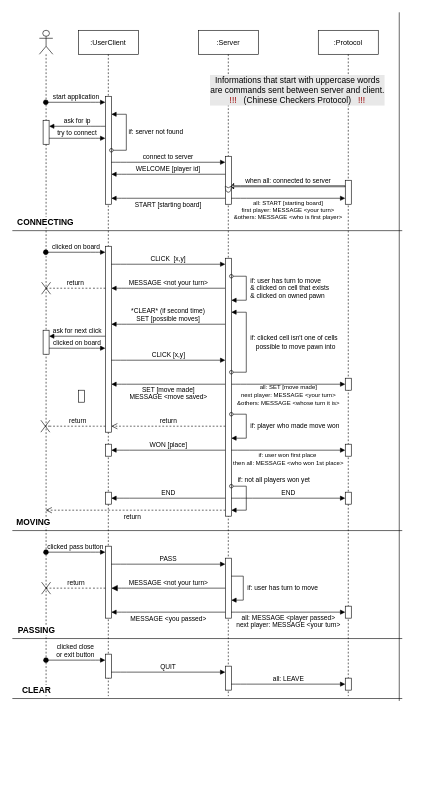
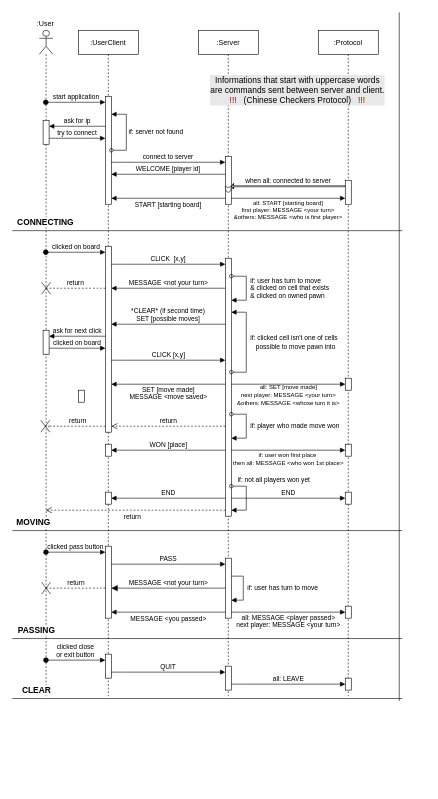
none -> (45, 24)
